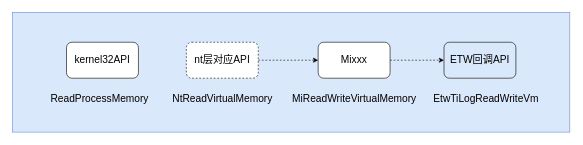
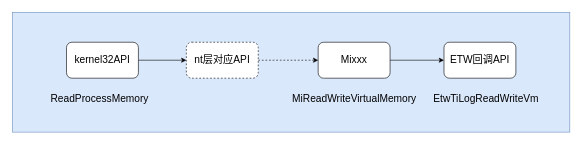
none -> (180, 60)
(415, 60) -> (415, 60)
(480, 60) -> (480, 60)
(222, 99) -> none
